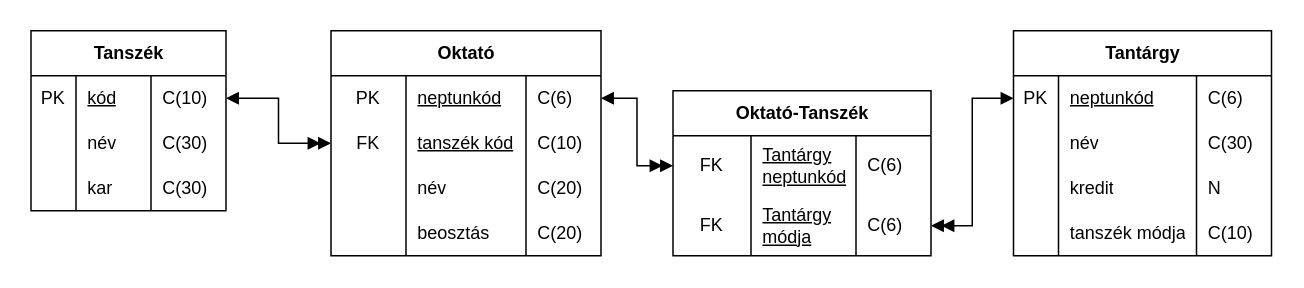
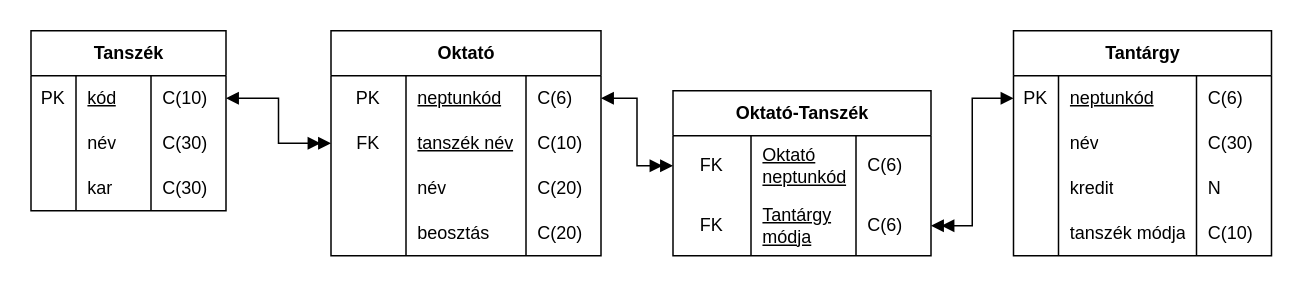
(471, 143) -> (471, 143)
(808, 166) -> (808, 166)
